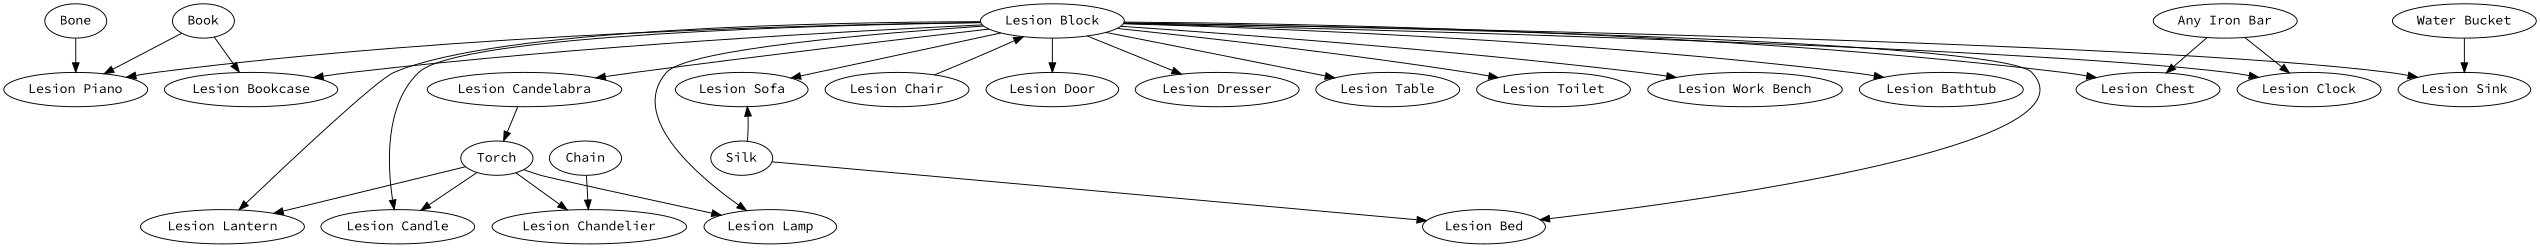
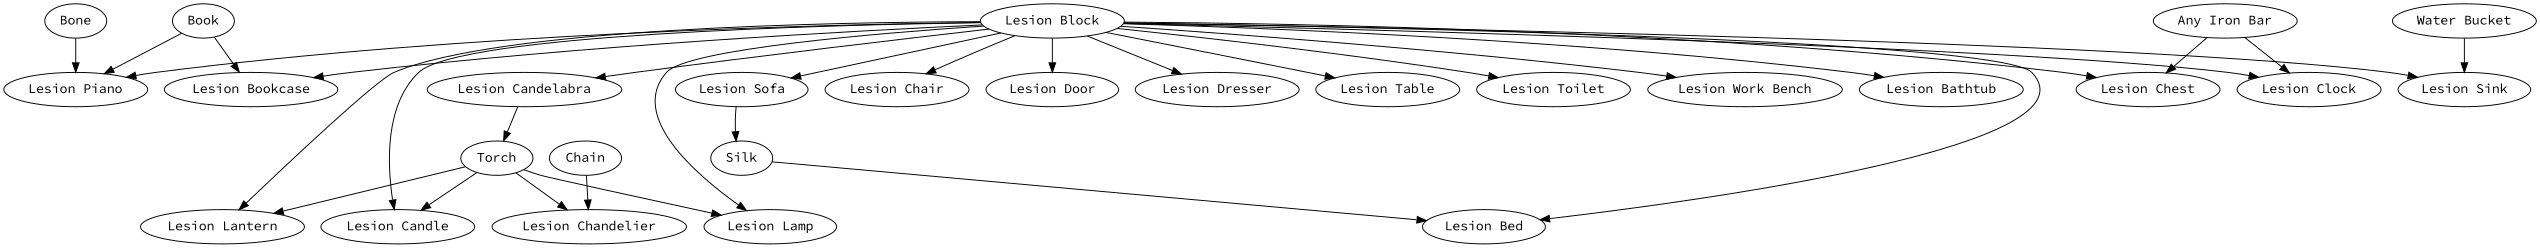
(974, 58) -> (975, 52)
(748, 129) -> (735, 119)
